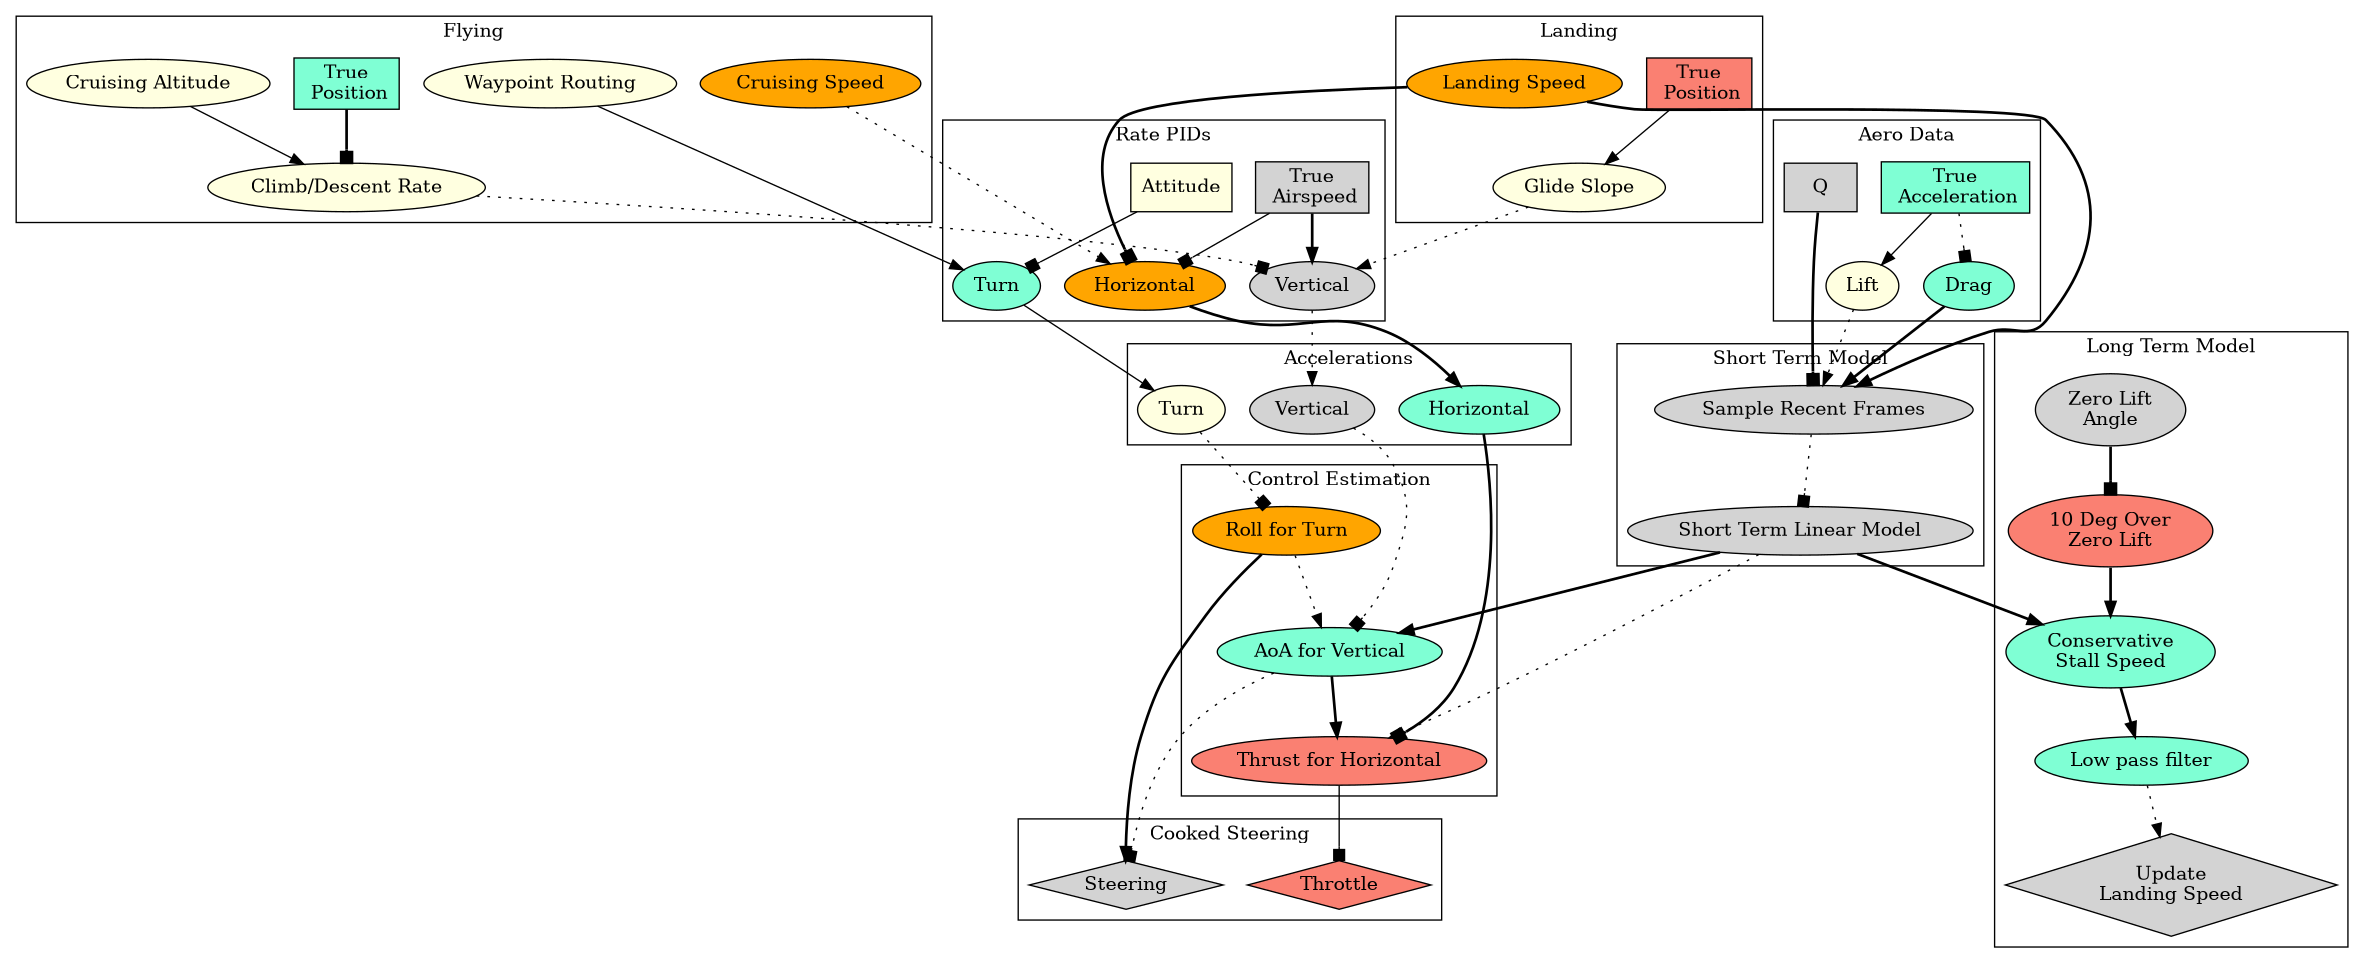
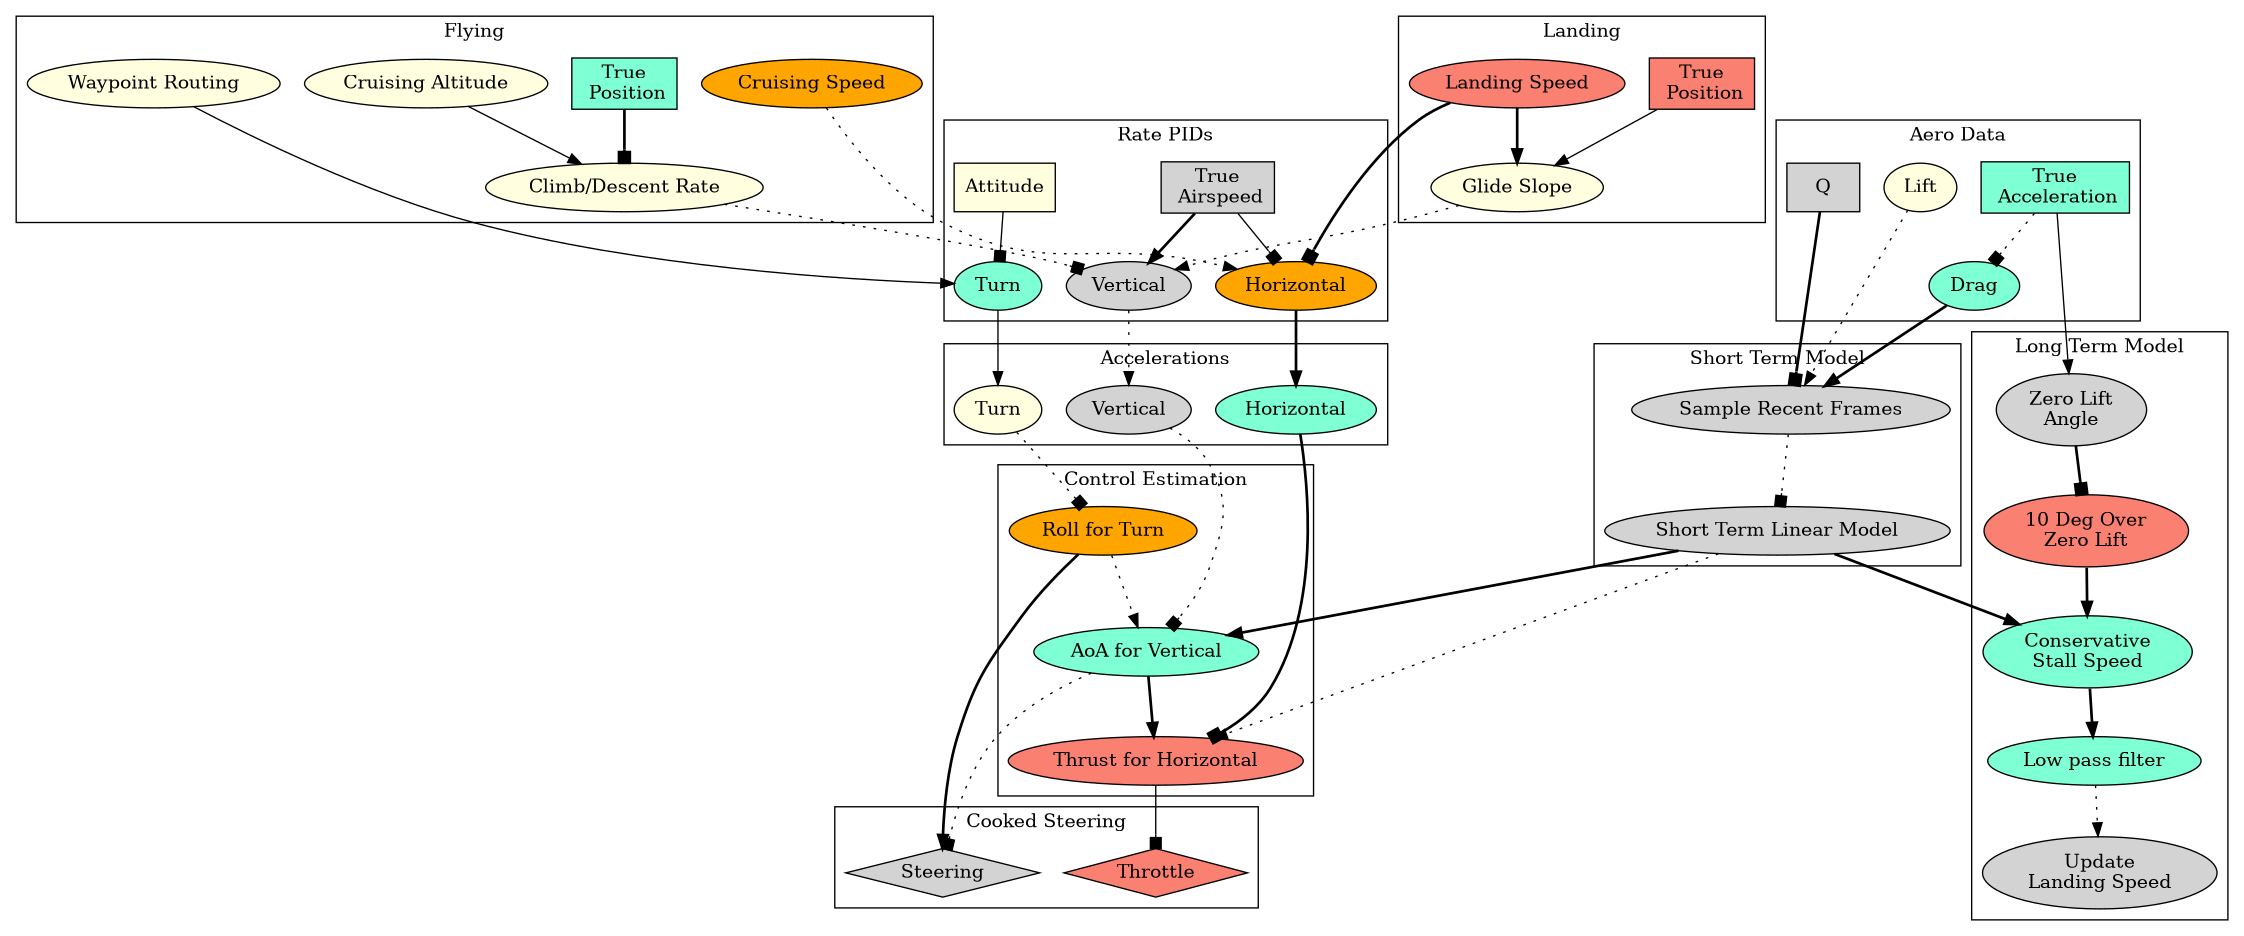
(1514, 84) -> (1517, 84)
(1980, 112) -> (1517, 129)
(1911, 234) -> (2062, 286)
(2171, 885) -> (2100, 873)
